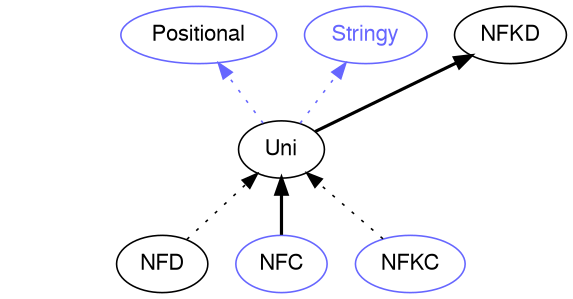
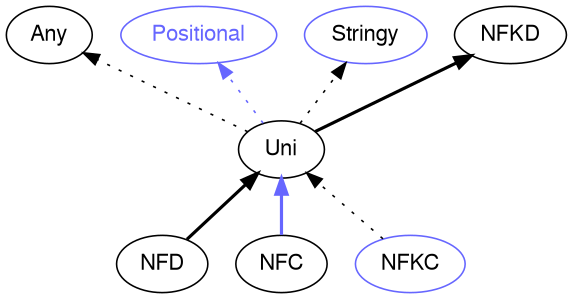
none -> (49, 35)
(199, 35) -> (199, 35)
(366, 35) -> (366, 35)
(318, 99) -> (318, 99)
(216, 212) -> (216, 212)
(281, 215) -> (281, 215)
(281, 264) -> (281, 264)
